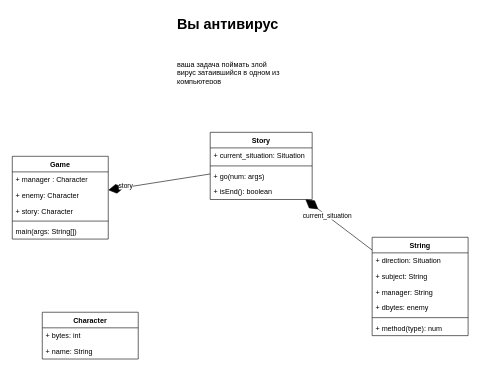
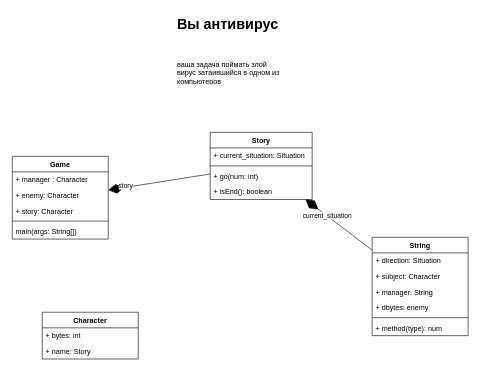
(241, 176) -> (238, 176)
(406, 277) -> (413, 277)
(70, 352) -> (69, 352)
